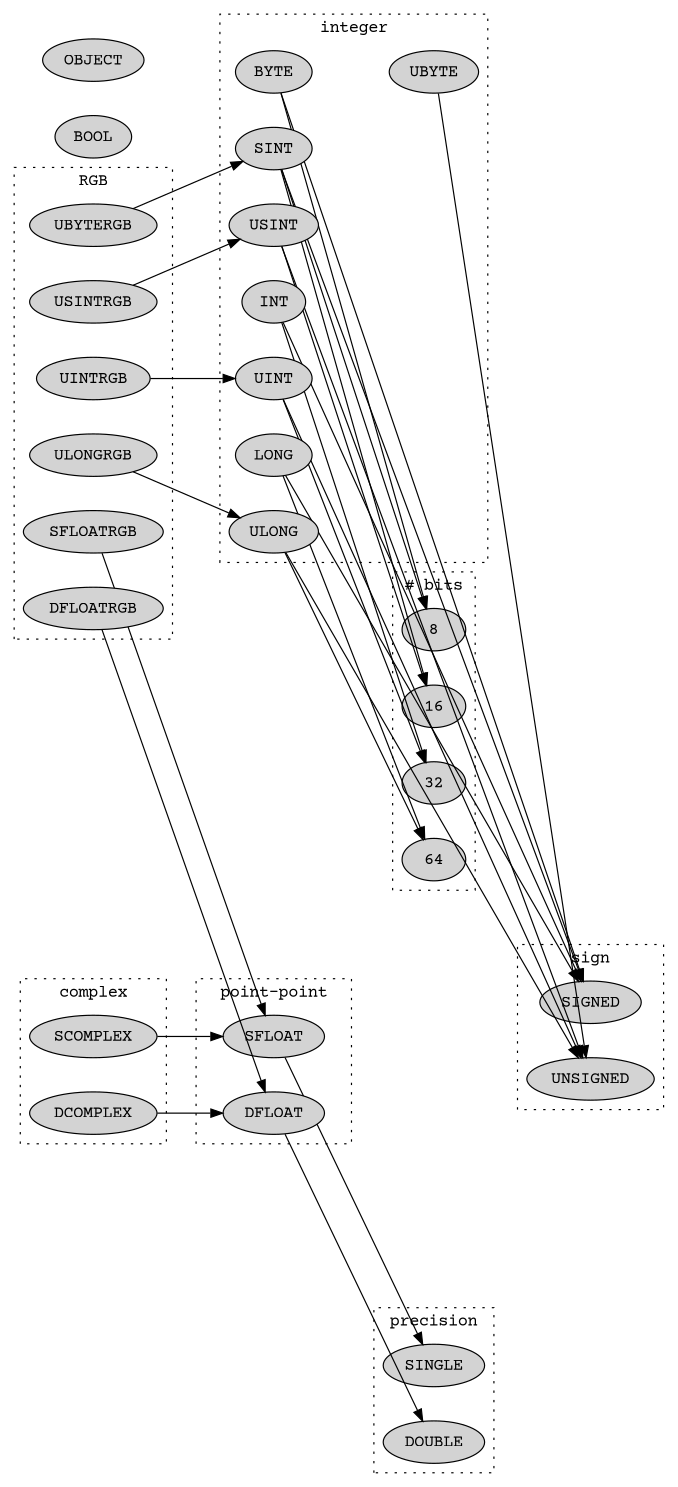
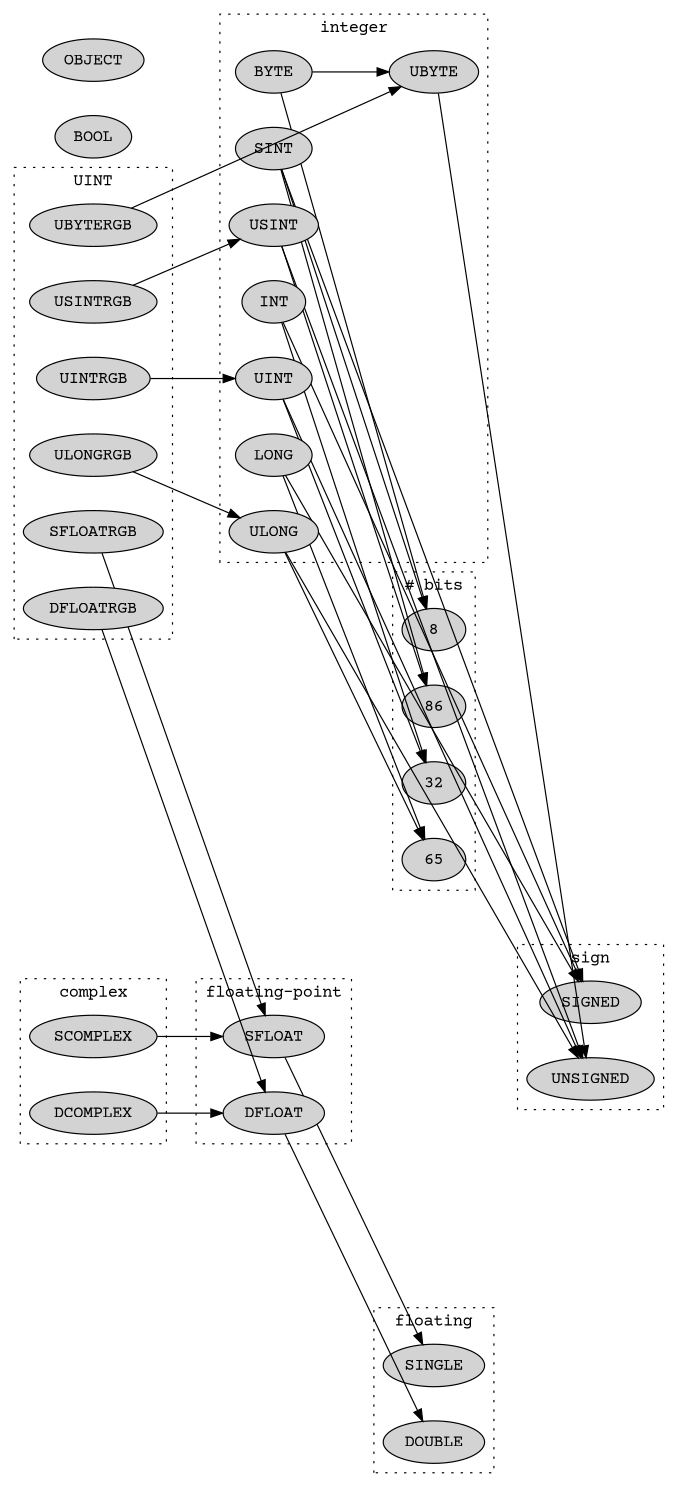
(93, 181) -> (93, 181)
(182, 187) -> (261, 150)
(430, 531) -> (345, 72)
(434, 706) -> (434, 706)
(434, 860) -> (434, 860)
(274, 992) -> (274, 992)
(434, 1321) -> (434, 1321)
